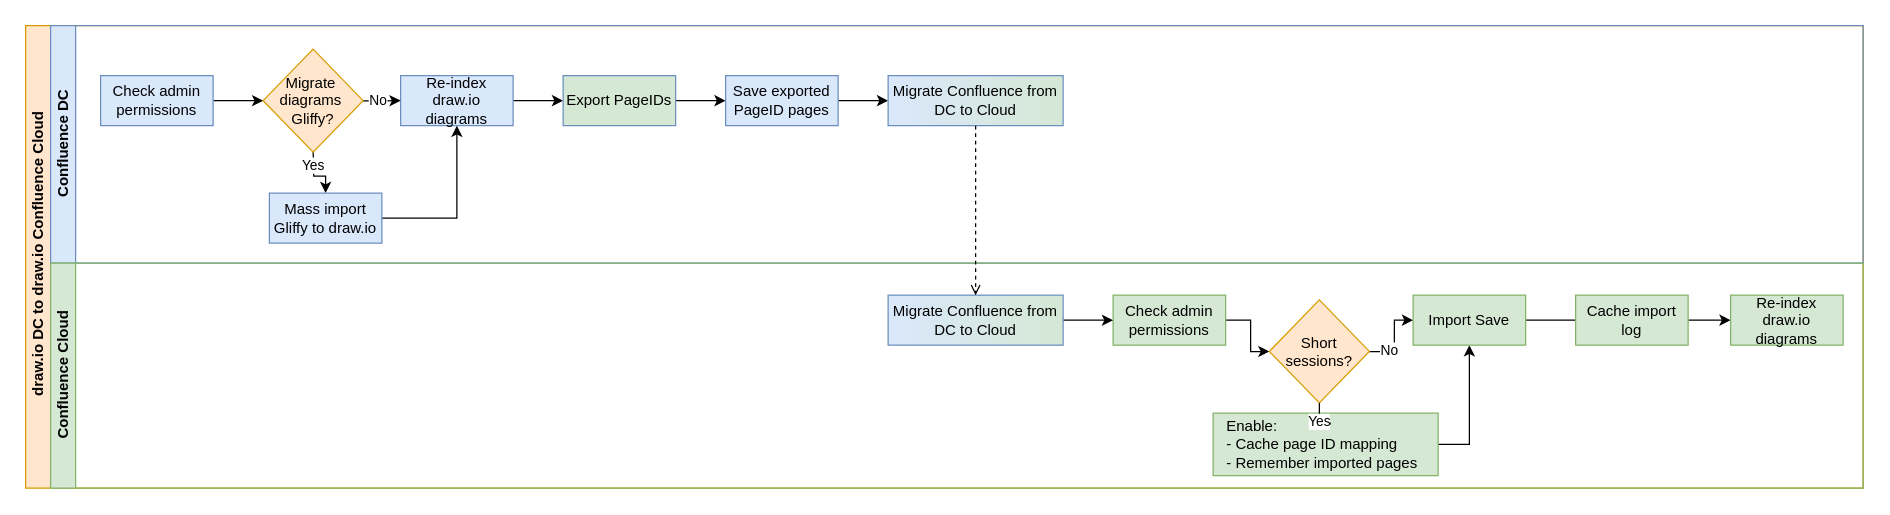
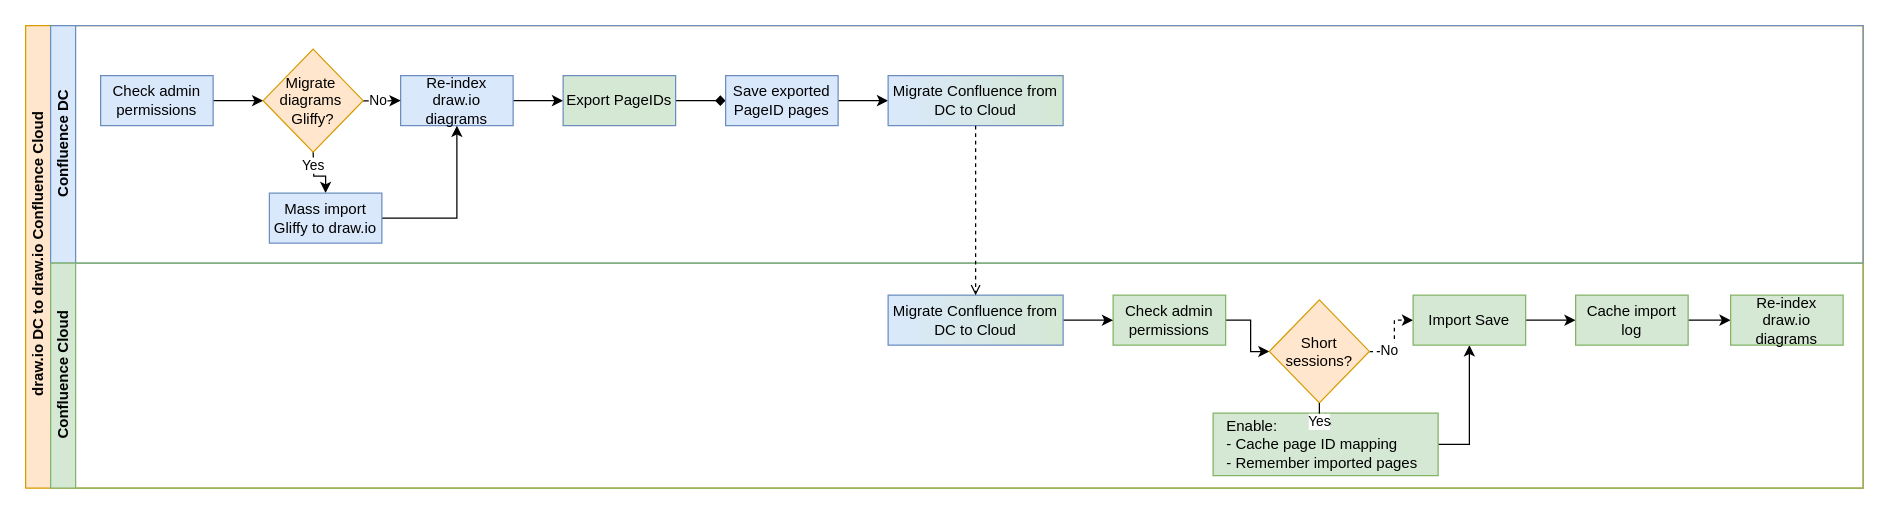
(716, 101) -> (715, 101)
(1569, 320) -> (1566, 320)
(1394, 327) -> (1394, 327)
